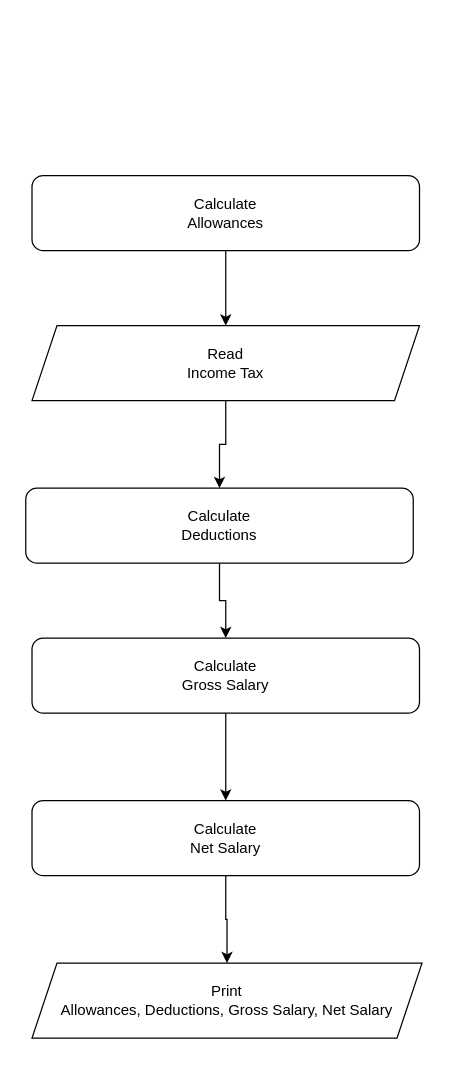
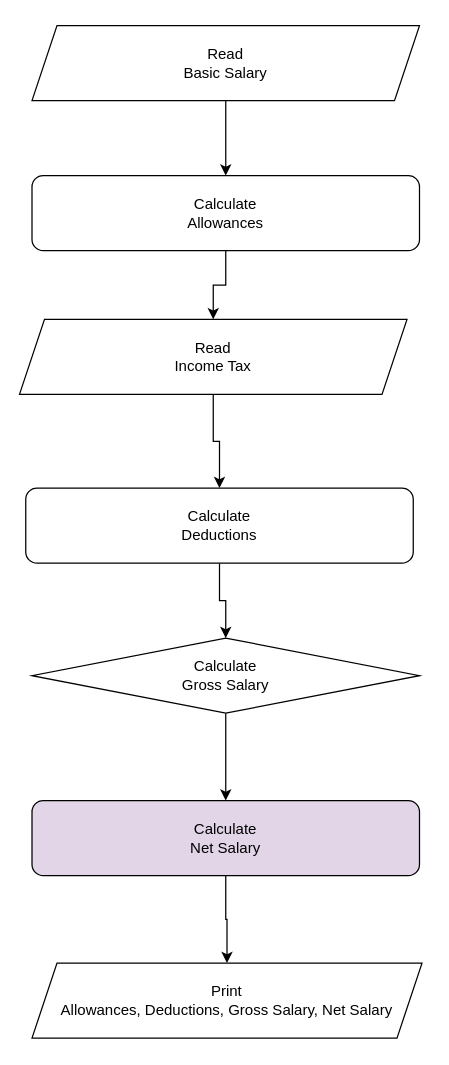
none -> (226, 63)
none -> (226, 134)
(226, 363) -> (213, 357)
(226, 676) -> (226, 676)
(226, 838) -> (226, 838)
